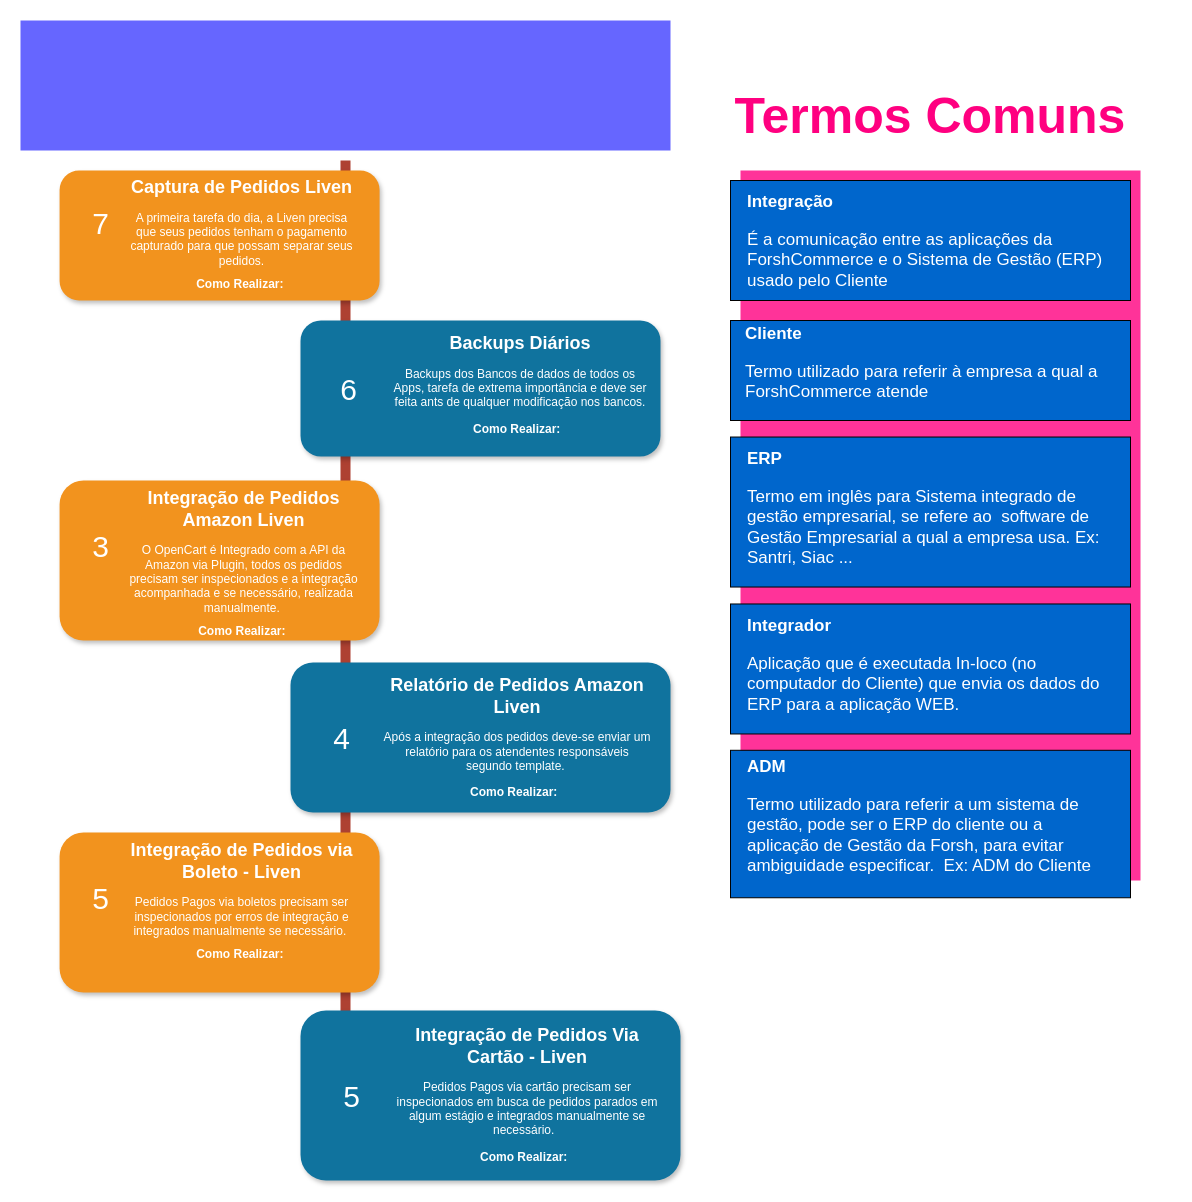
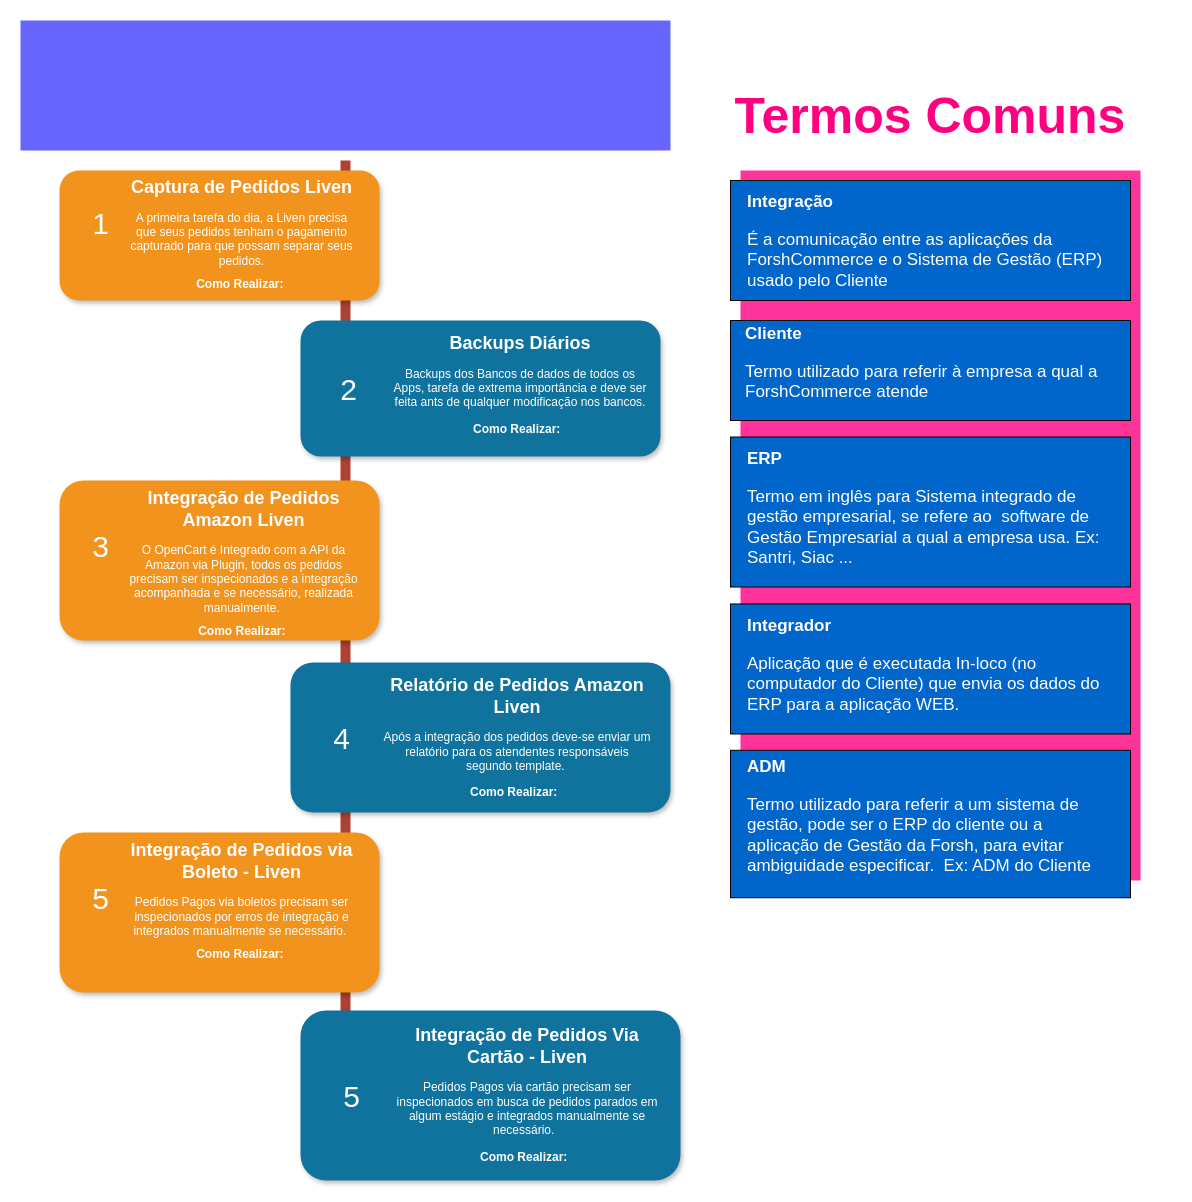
(101, 224) -> (101, 224)
(349, 390) -> (349, 390)
